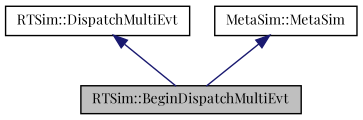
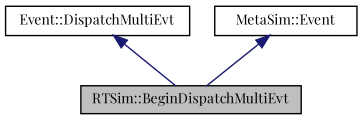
(98, 21) -> (98, 21)
(286, 21) -> (286, 21)
